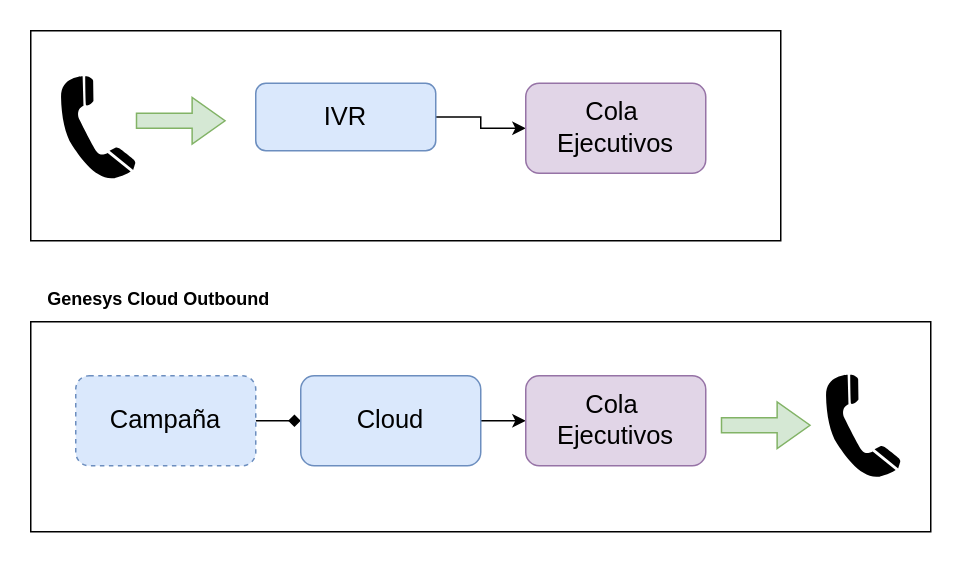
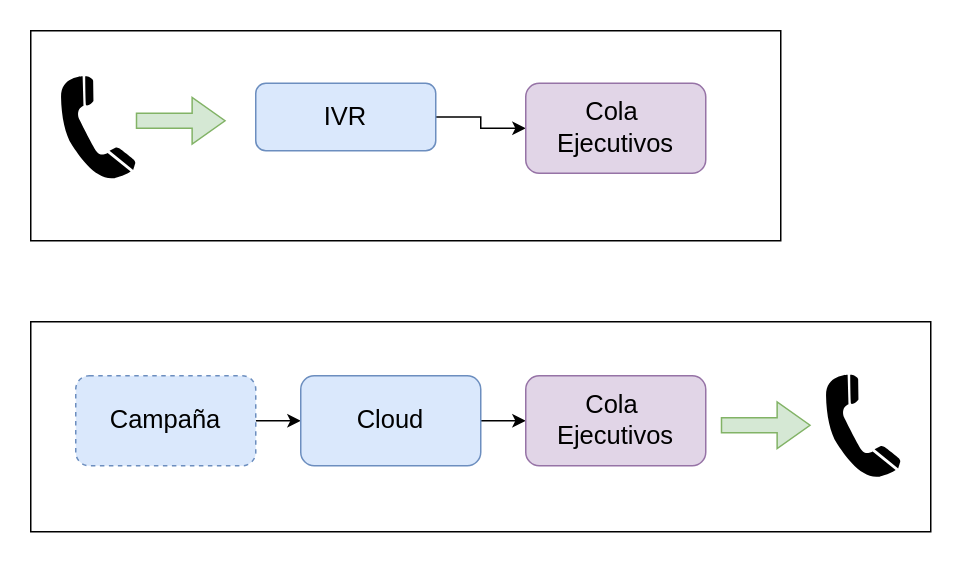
(158, 299) -> none
(288, 421) -> (289, 421)
